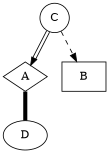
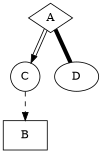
(41, 45) -> (40, 42)
